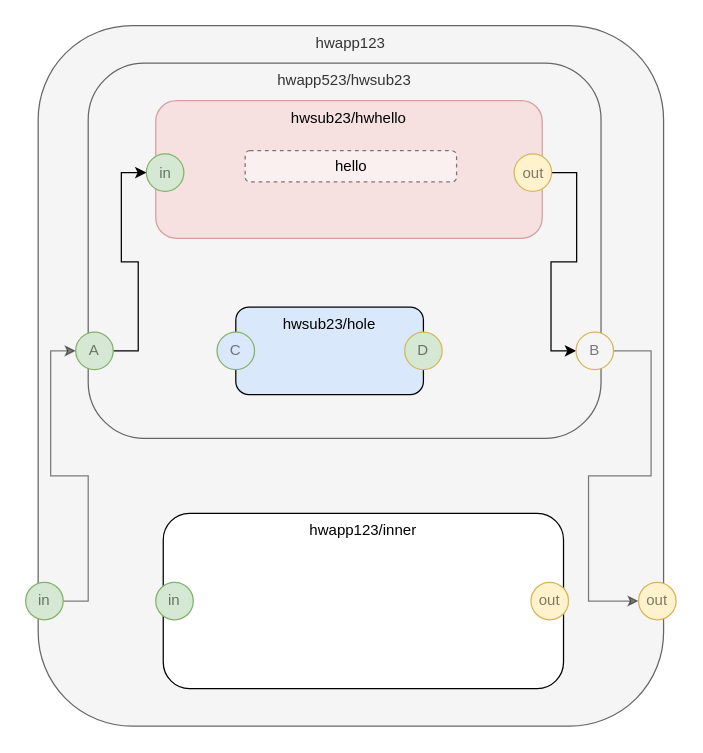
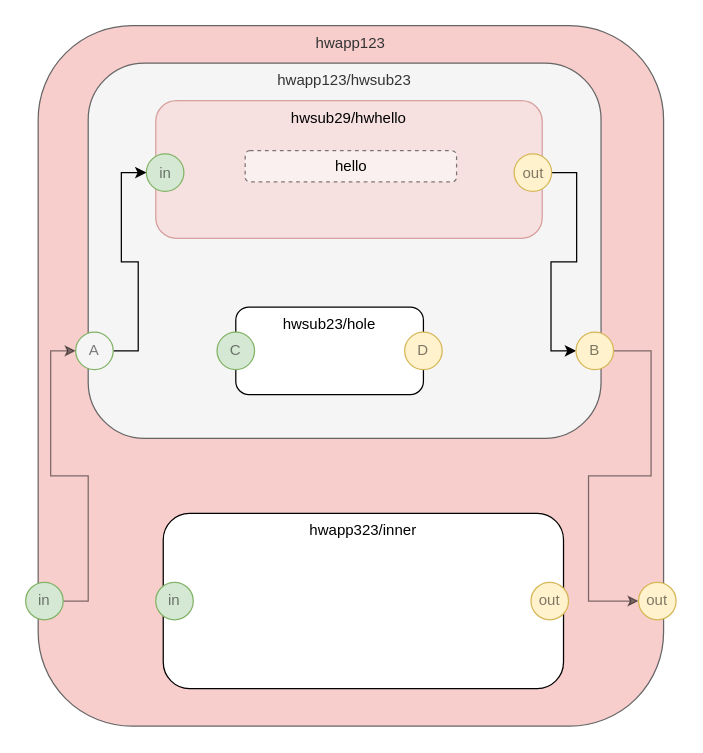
(351, 43) -> (351, 43)
(344, 81) -> (344, 81)
(349, 118) -> (349, 118)
(94, 351) -> (94, 351)
(236, 351) -> (236, 351)
(329, 351) -> (329, 351)
(423, 351) -> (423, 351)
(594, 351) -> (594, 351)
(363, 531) -> (363, 531)
